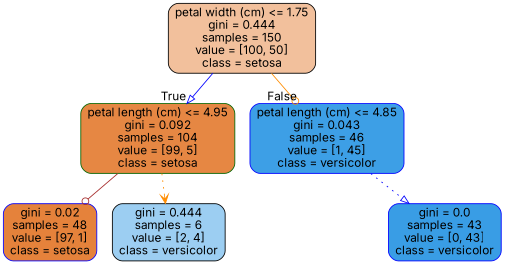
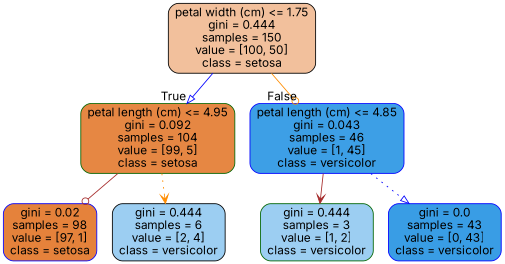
(50, 232) -> (50, 232)
none -> (317, 232)
